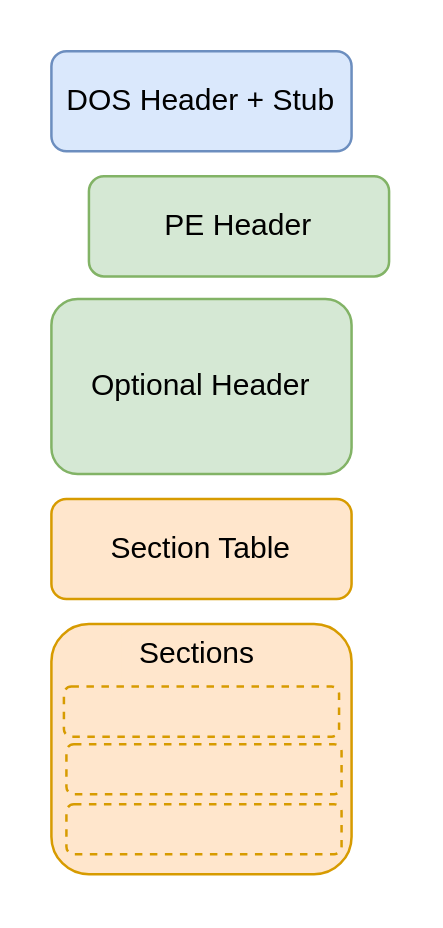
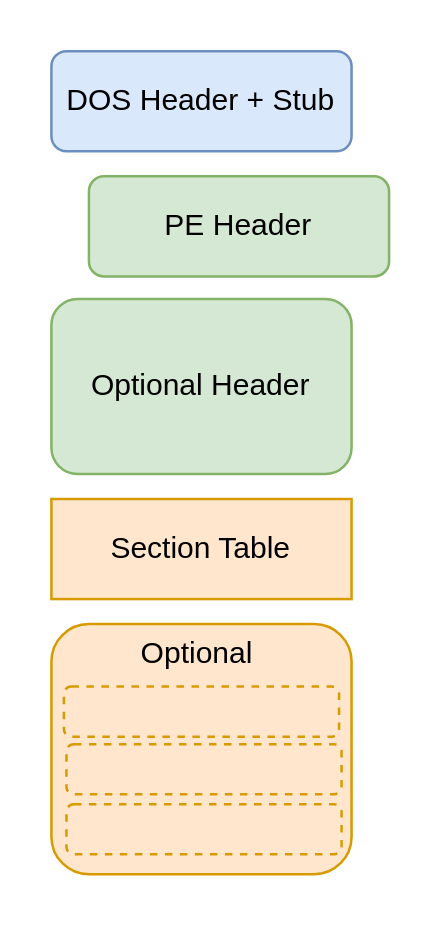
(201, 549) -> (201, 549)
(198, 654) -> (198, 654)
